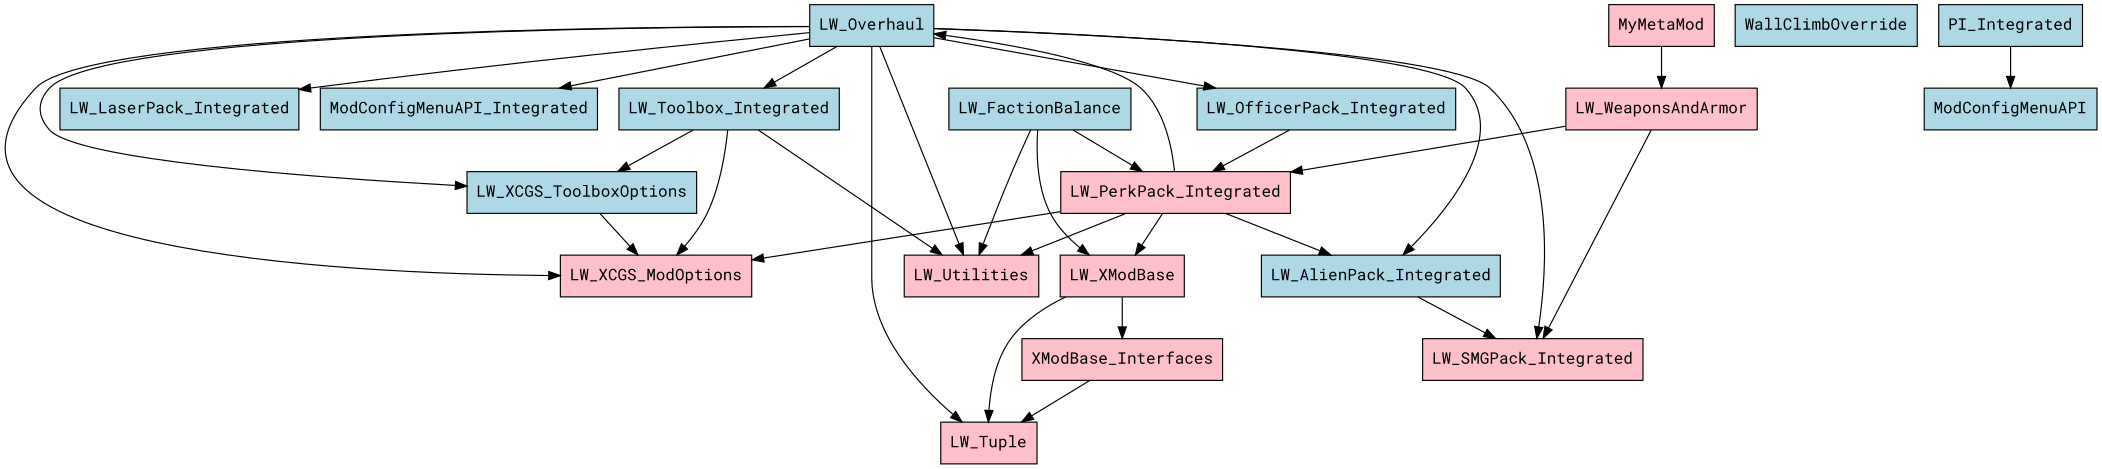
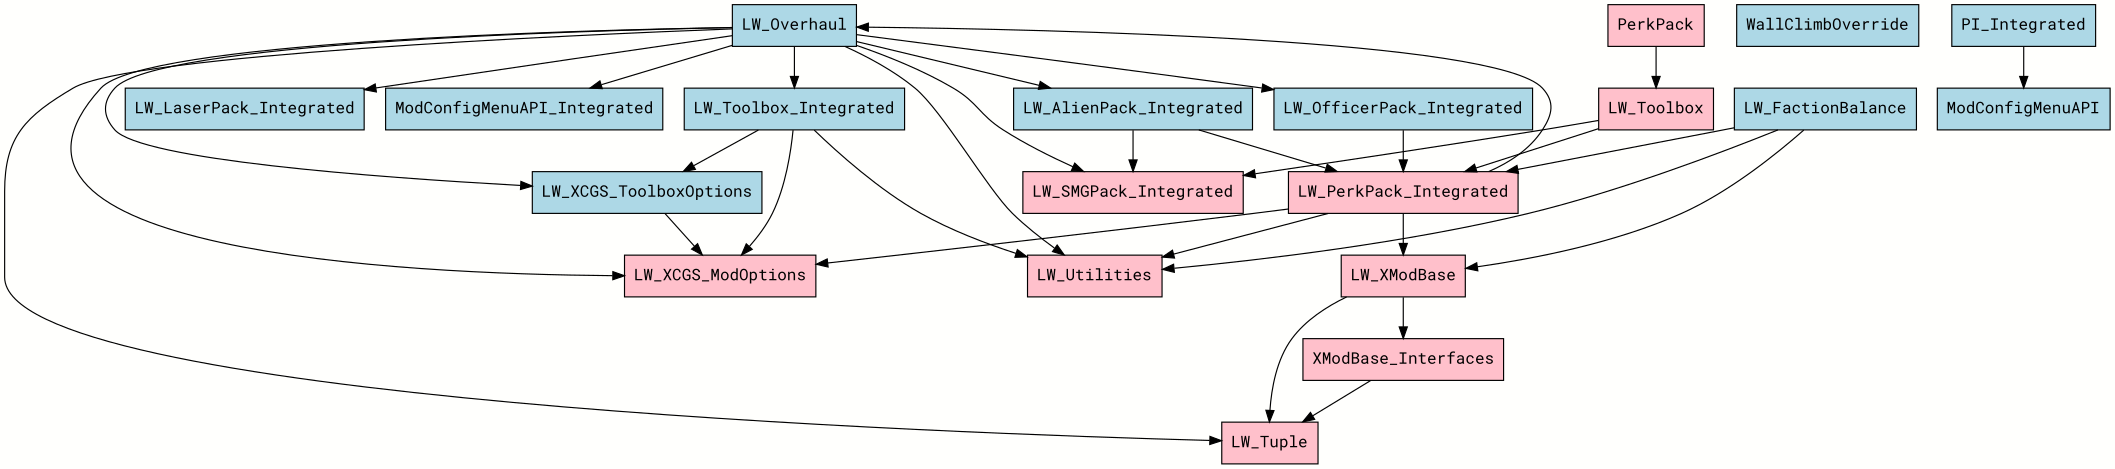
(1662, 26) -> (1656, 26)
(1662, 109) -> (1656, 109)
(1273, 232) -> (1262, 149)
